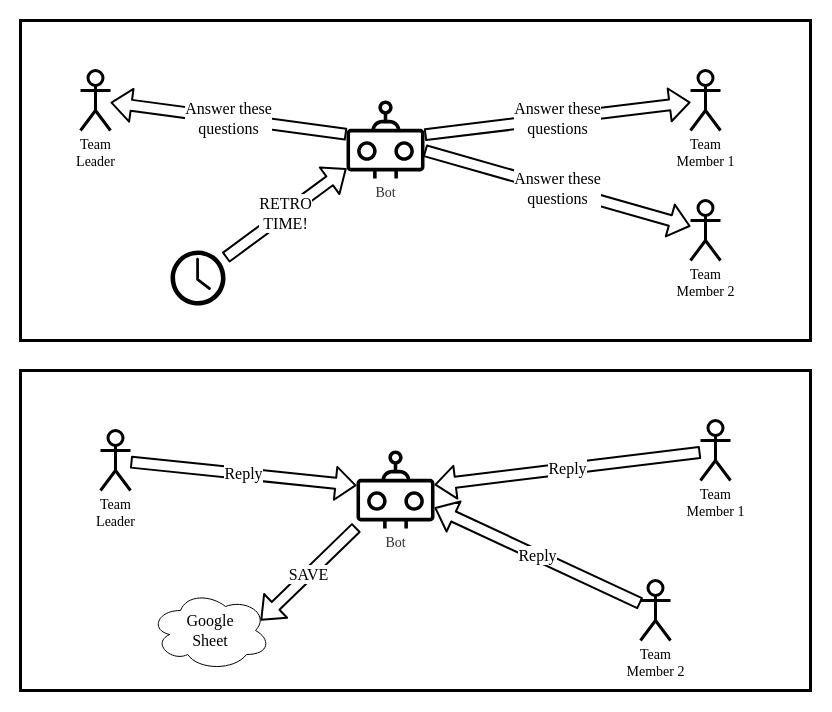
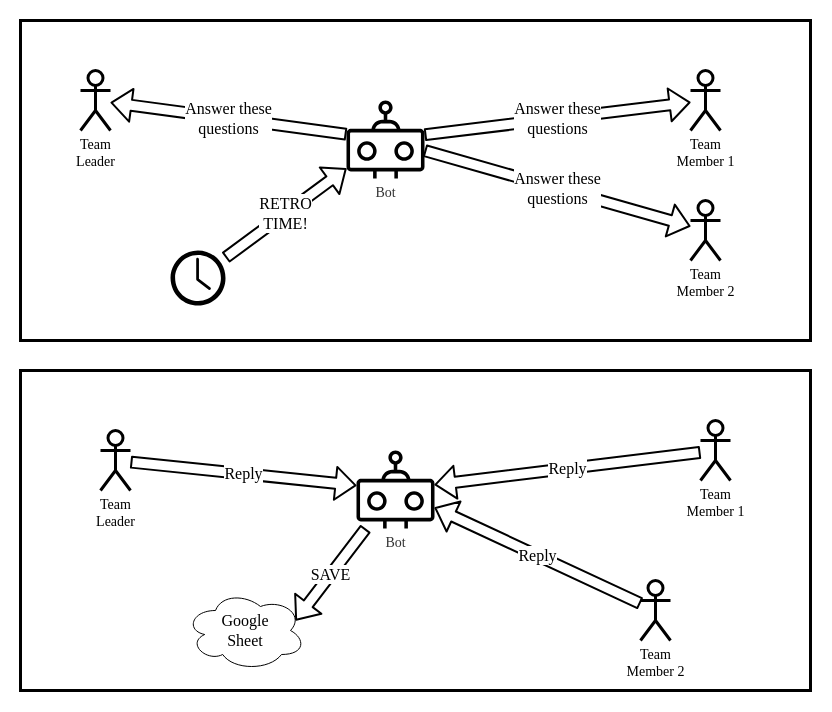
(211, 631) -> (246, 631)
